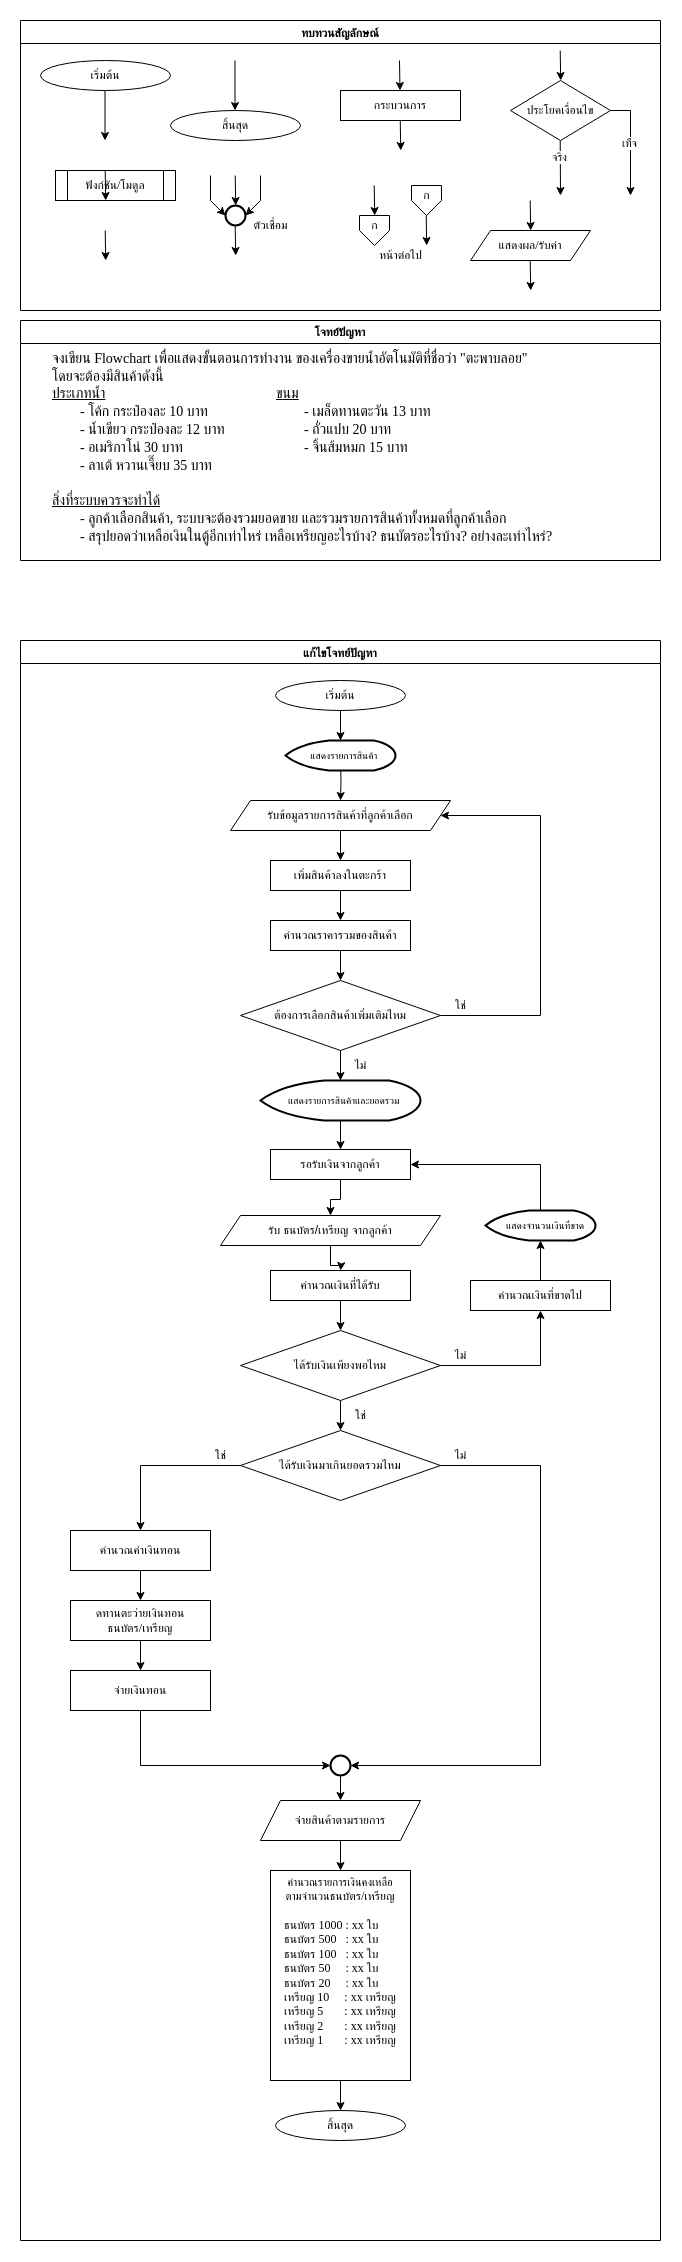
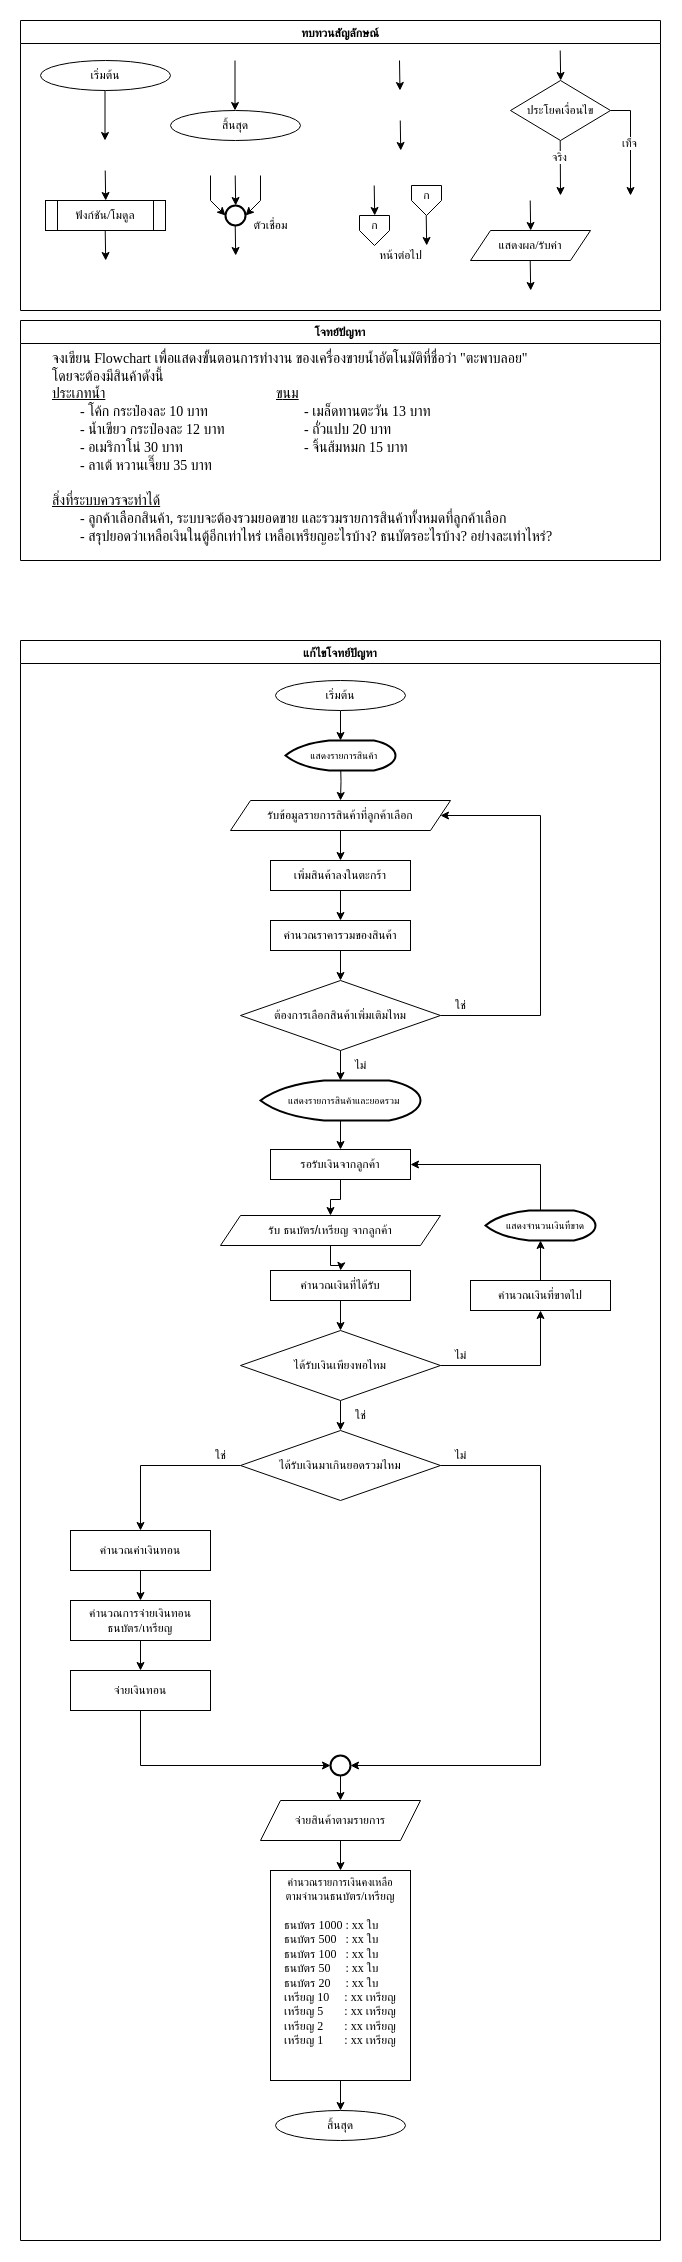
(401, 106) -> none
(116, 186) -> (106, 216)
(141, 1621) -> (141, 1621)
